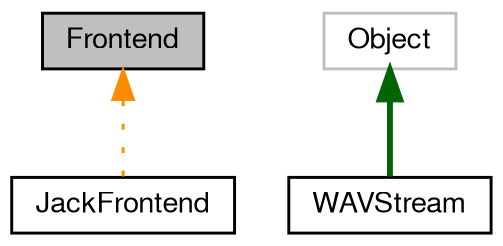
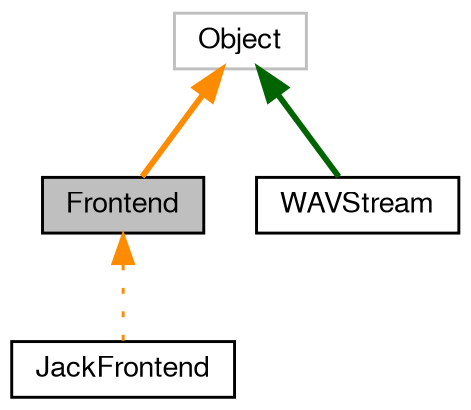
none -> (173, 135)
